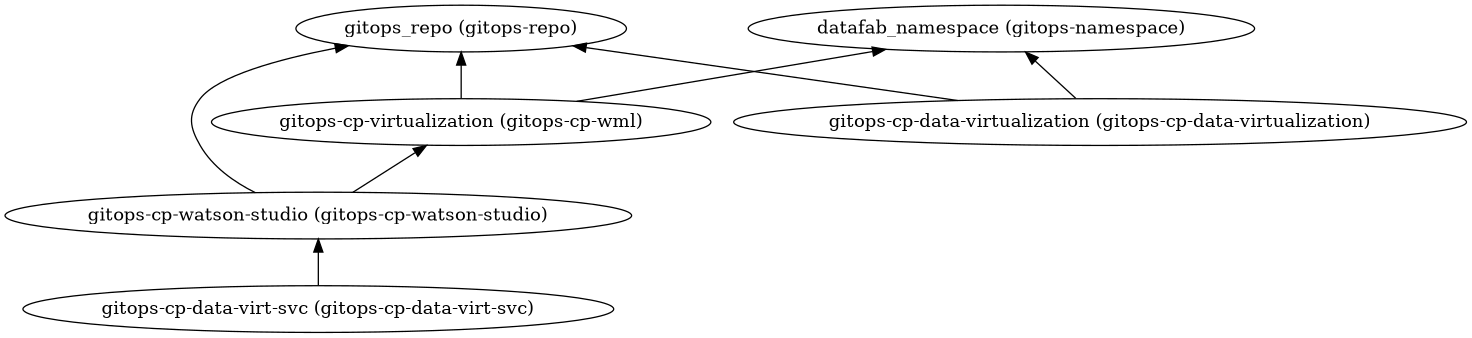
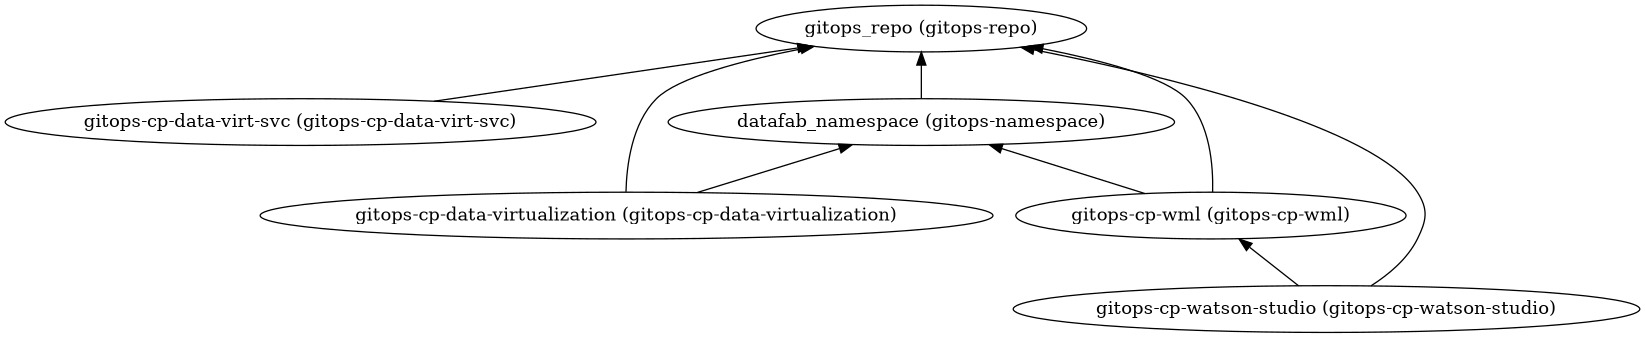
none -> (921, 82)
(461, 122) -> (1211, 216)
(318, 269) -> (616, 75)
